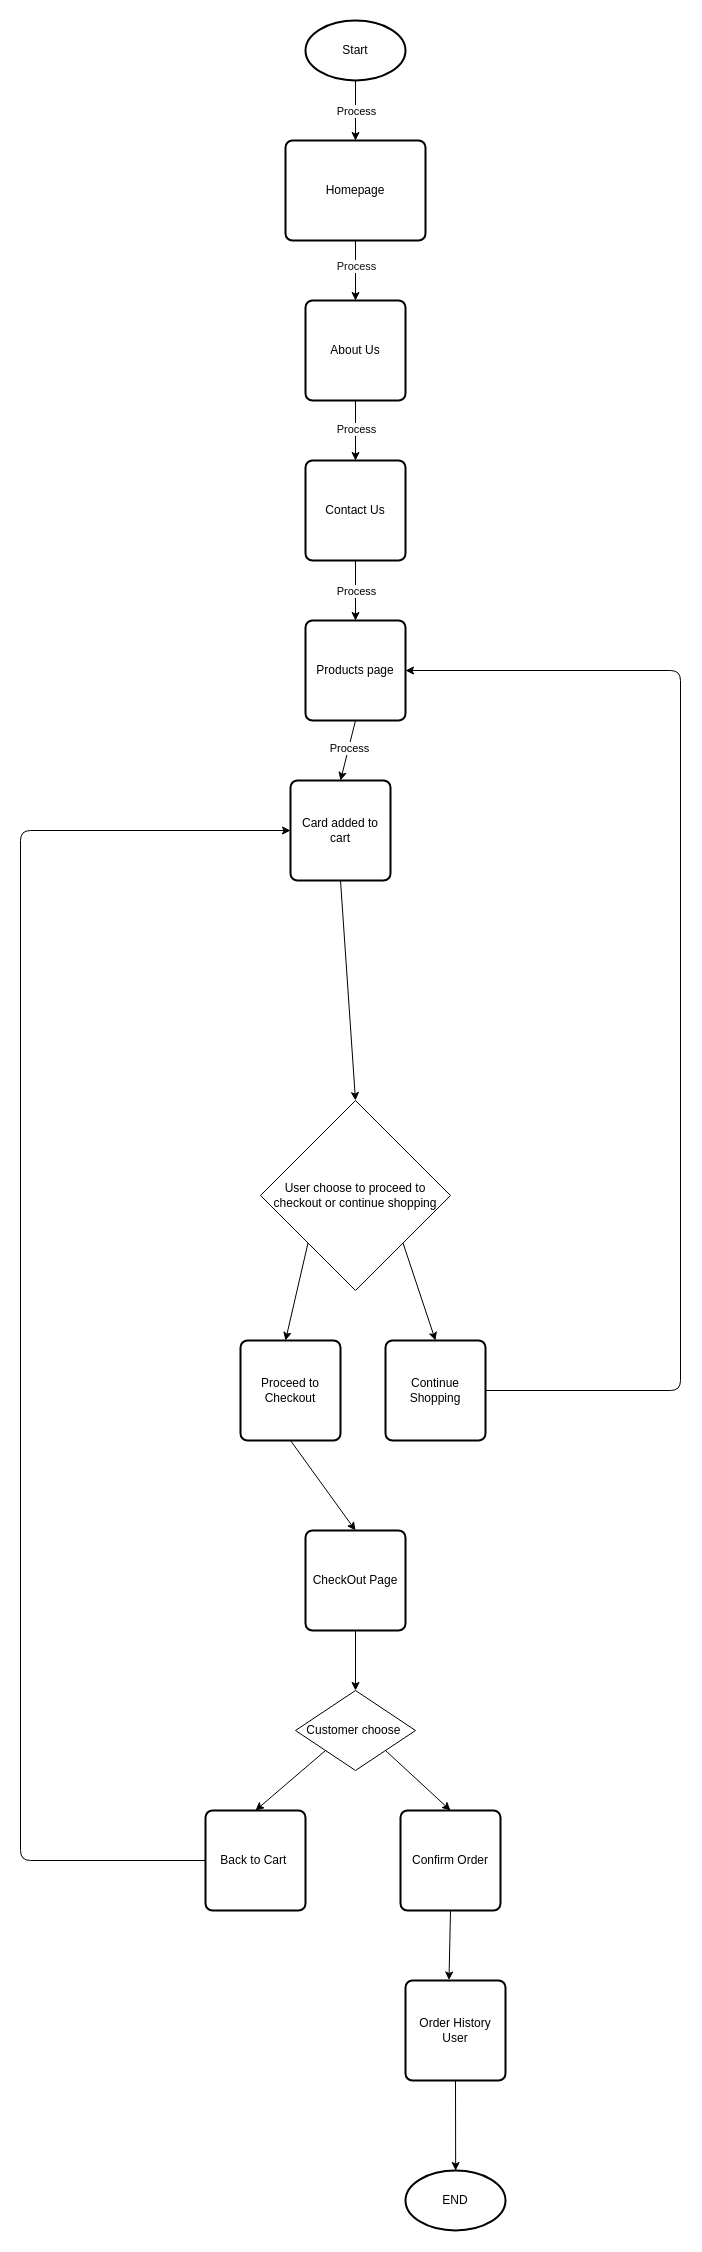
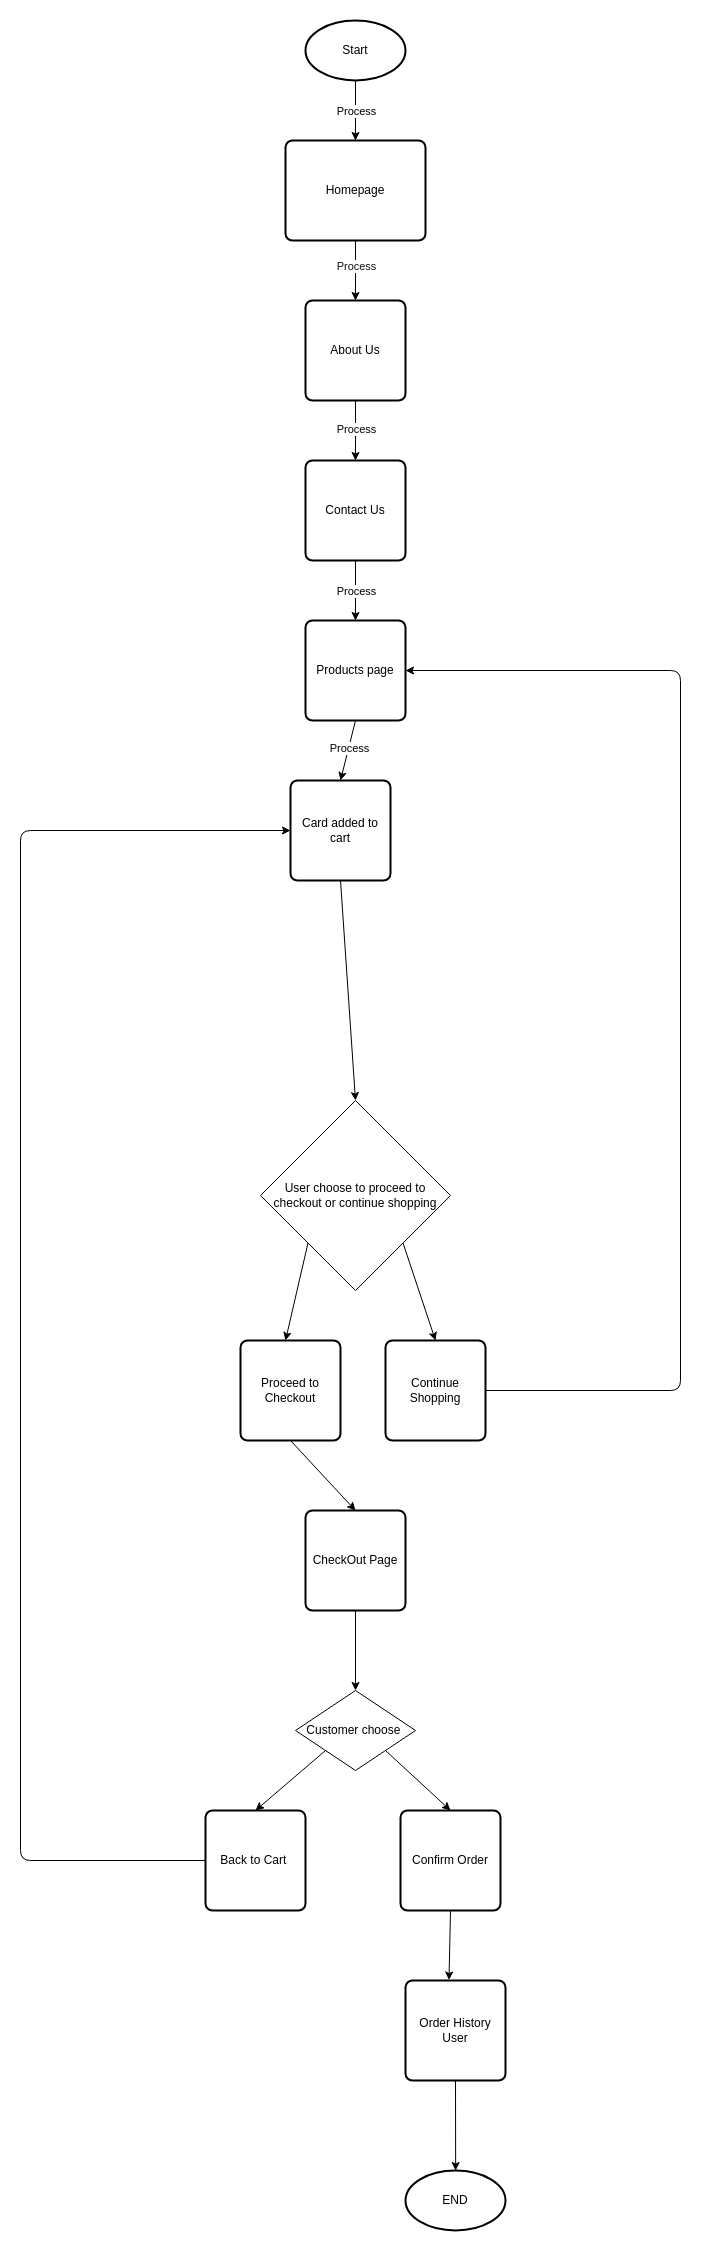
(356, 1581) -> (356, 1561)
